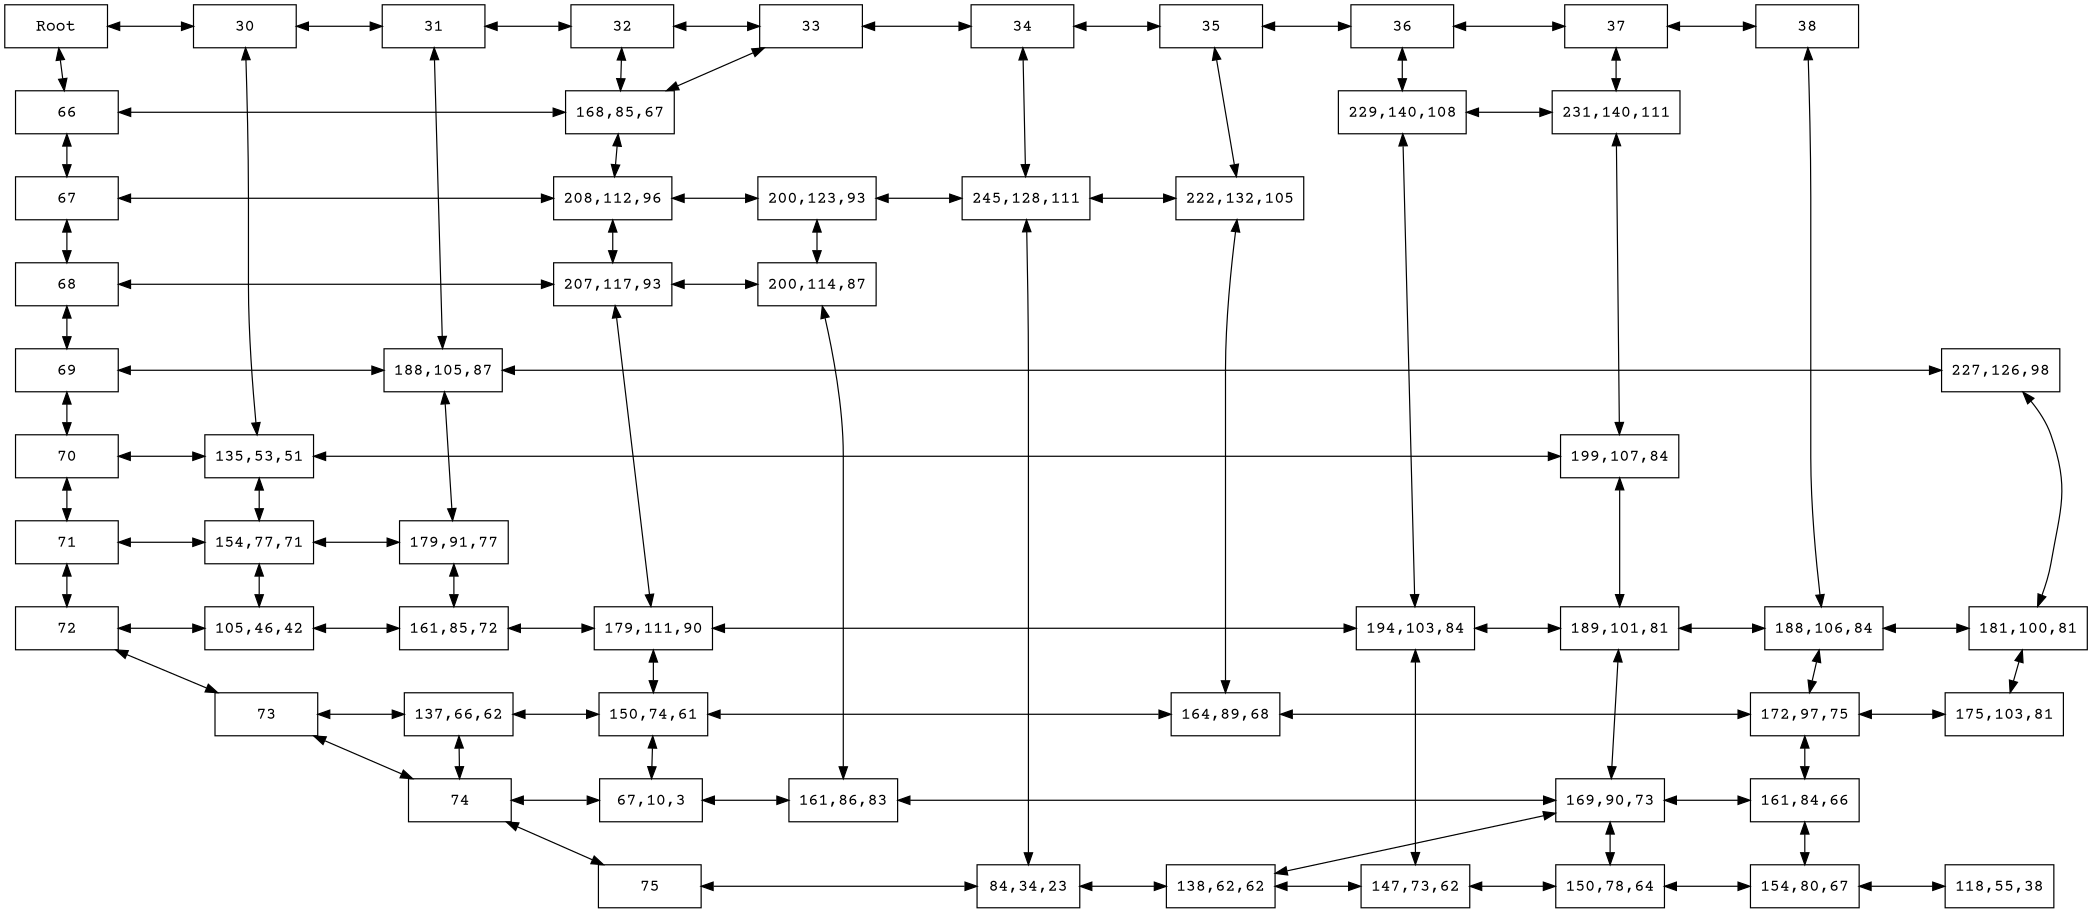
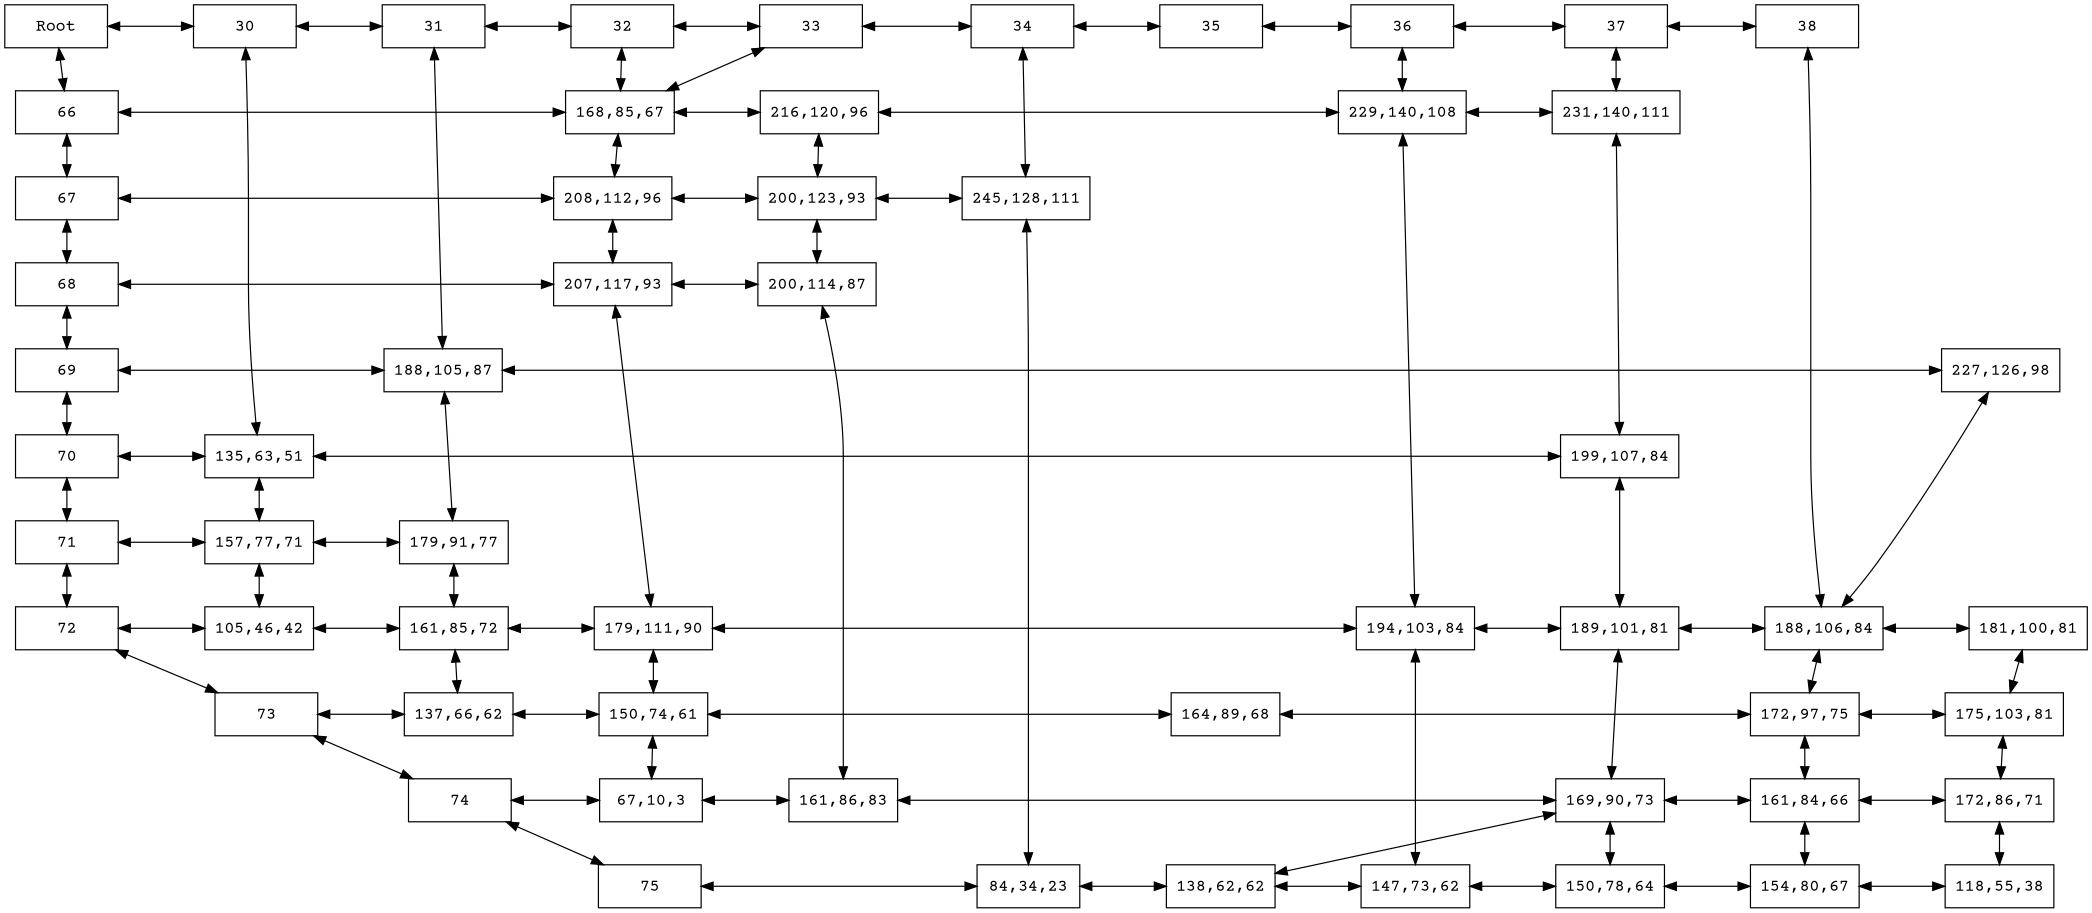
none -> (819, 112)
(1240, 198) -> none
(259, 456) -> (259, 456)
(2062, 496) -> (1919, 502)
(259, 542) -> (259, 542)
(459, 757) -> (456, 671)
none -> (2000, 800)
